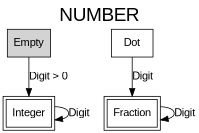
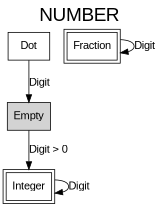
(132, 73) -> (29, 77)
